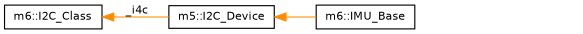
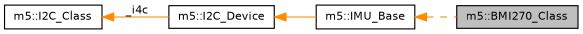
(53, 17) -> (53, 17)
(366, 17) -> (366, 17)
none -> (517, 17)
